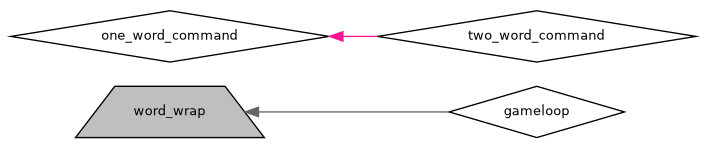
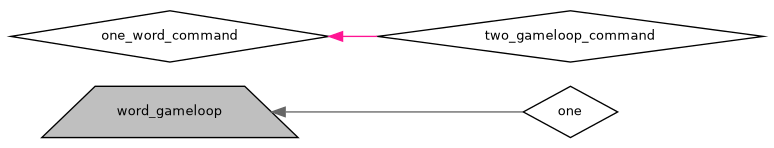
(537, 36) -> (570, 36)
(170, 112) -> (170, 112)
(537, 112) -> (570, 112)
